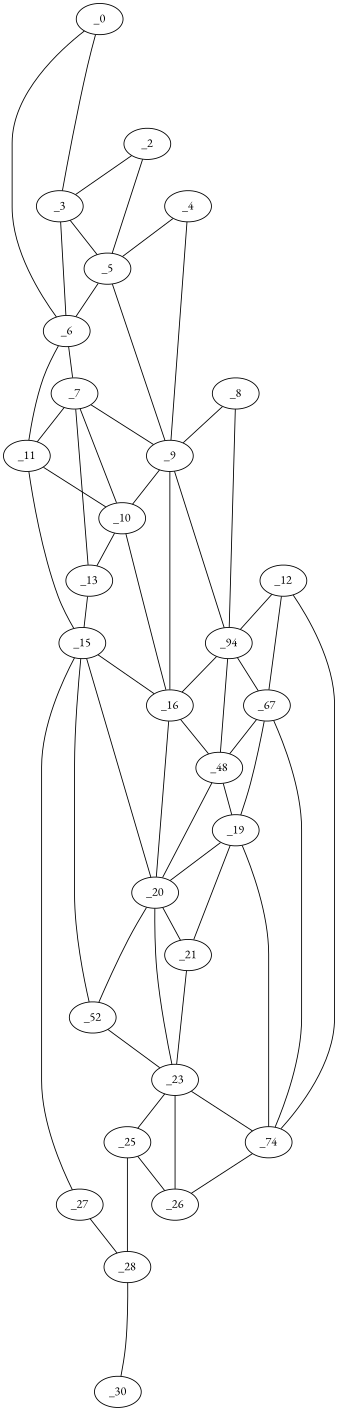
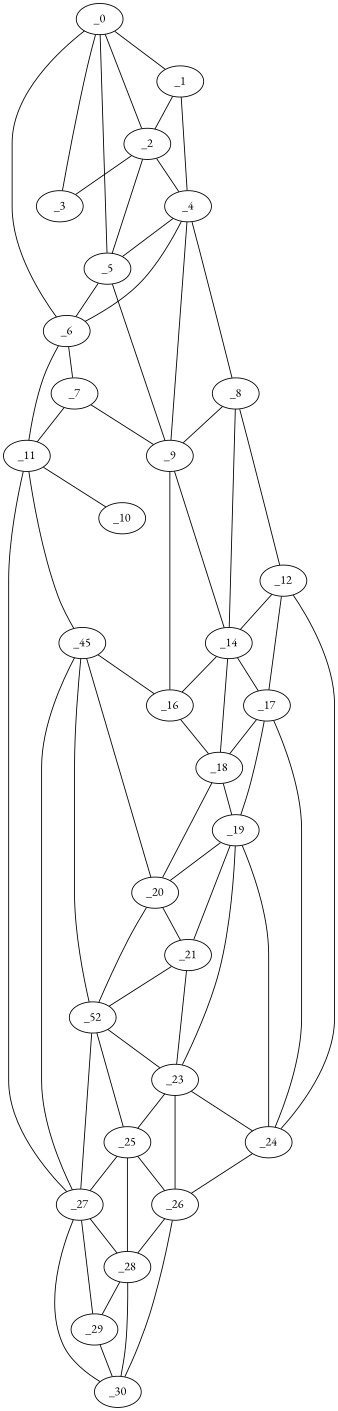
none -> (123, 81)
none -> (180, 81)
none -> (168, 175)
(84, 237) -> (104, 144)
(63, 269) -> (142, 280)
none -> (212, 300)
(98, 456) -> none
(146, 487) -> none
none -> (260, 487)
(89, 581) -> none
(146, 612) -> none
(82, 643) -> (82, 643)
(229, 643) -> (229, 643)
(267, 705) -> (267, 705)
(219, 768) -> (219, 768)
(163, 799) -> none
none -> (9, 839)
none -> (140, 986)
(159, 987) -> (222, 959)
none -> (110, 1080)
none -> (86, 1111)
(269, 1142) -> (269, 1142)
none -> (104, 1173)
none -> (151, 1236)
none -> (154, 1300)
none -> (55, 1308)
none -> (94, 1329)
